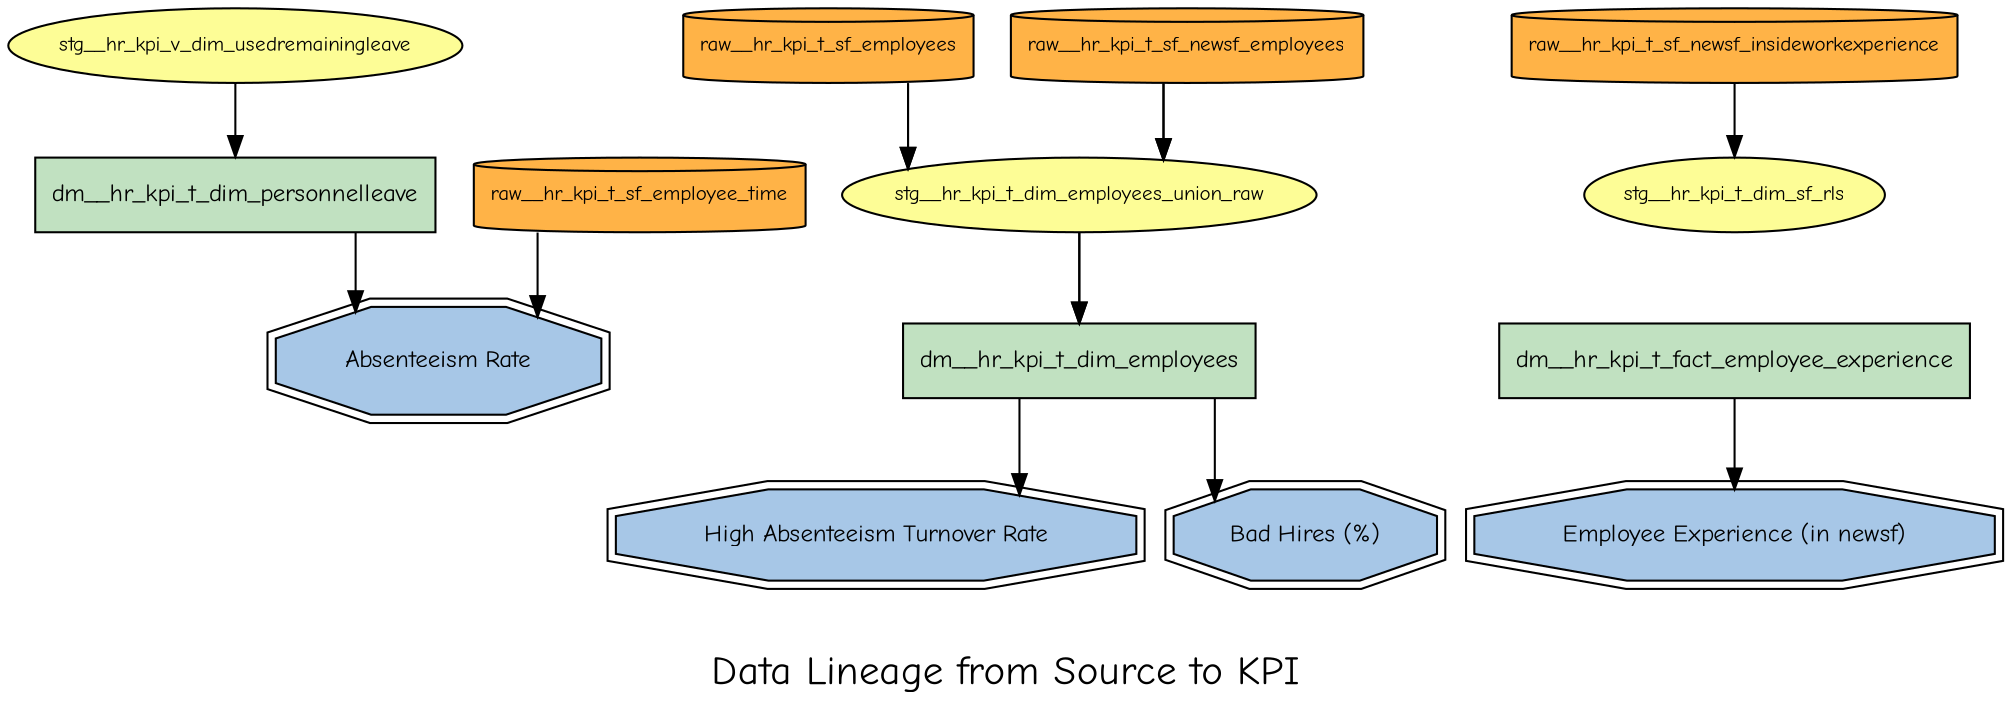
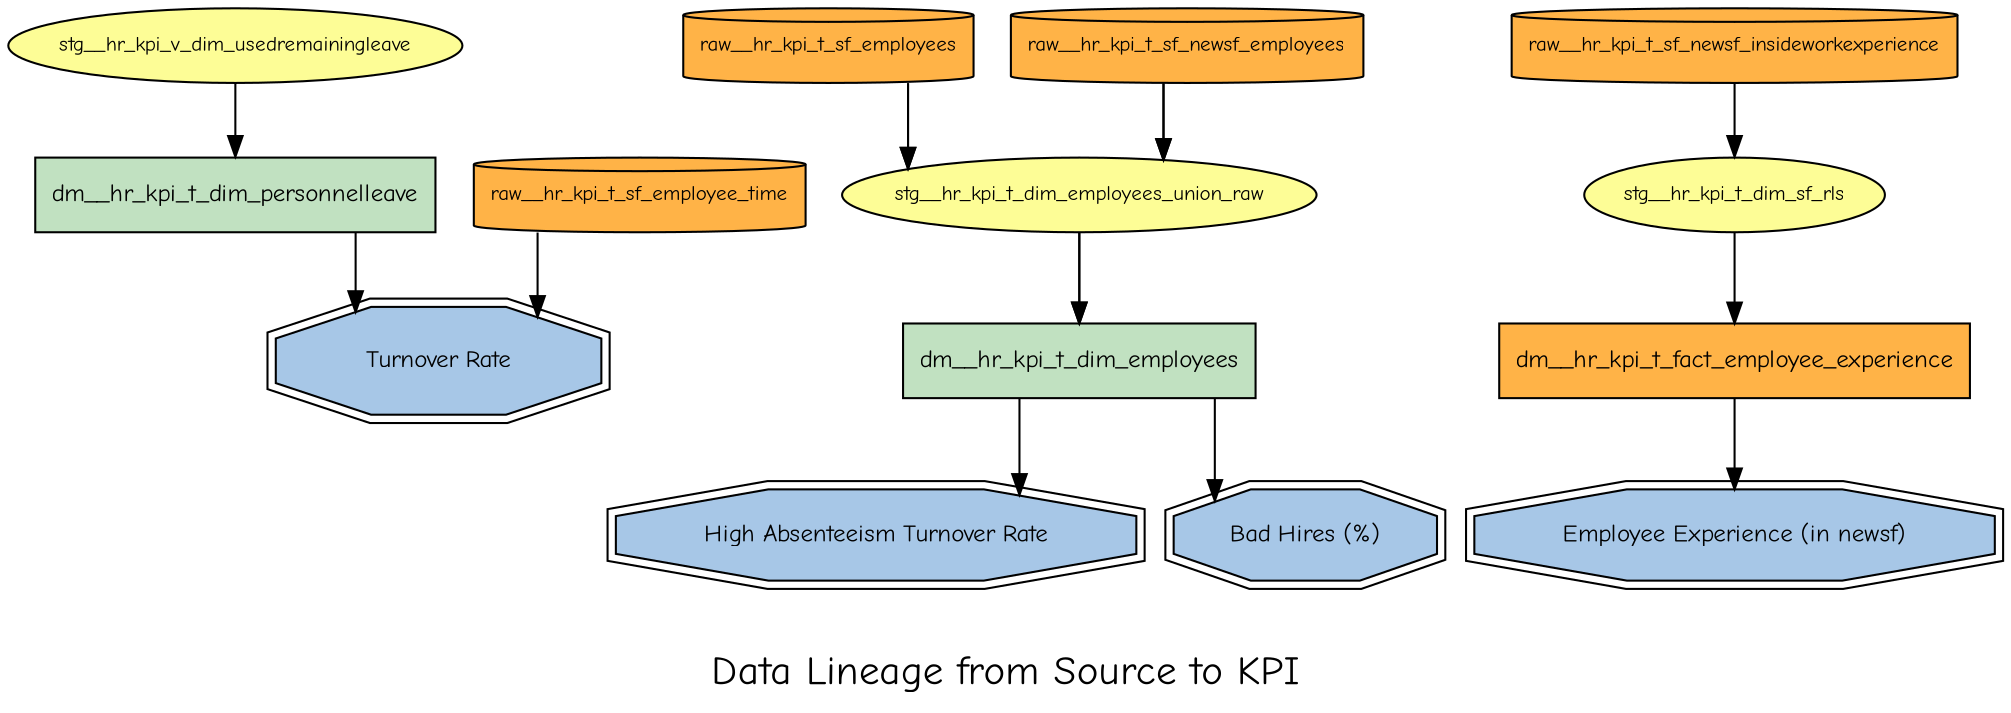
none -> (1735, 268)
(439, 361) -> (439, 361)
(1735, 361) -> (1735, 361)
